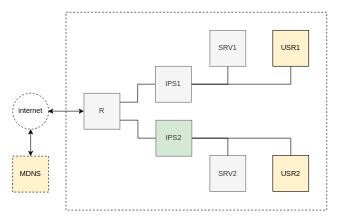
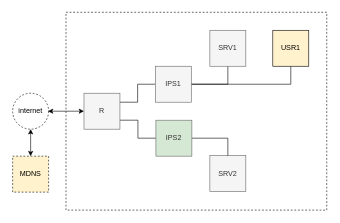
(268, 138) -> none
(291, 174) -> none
